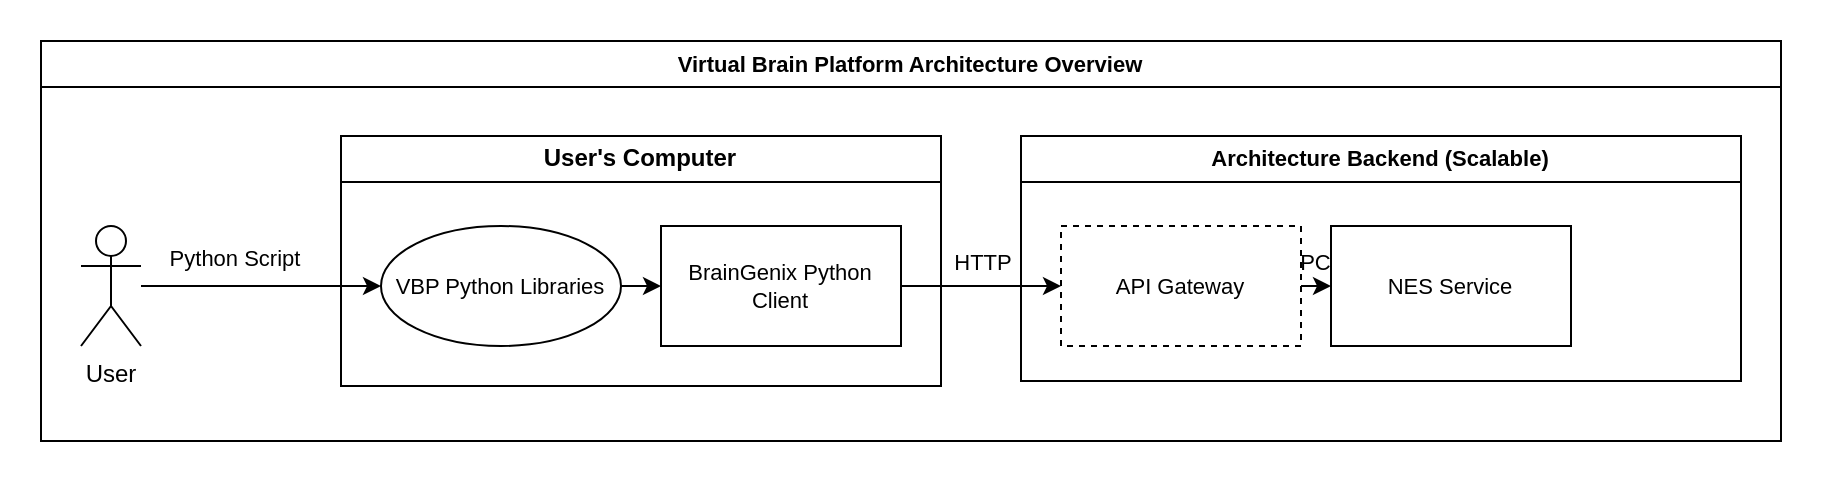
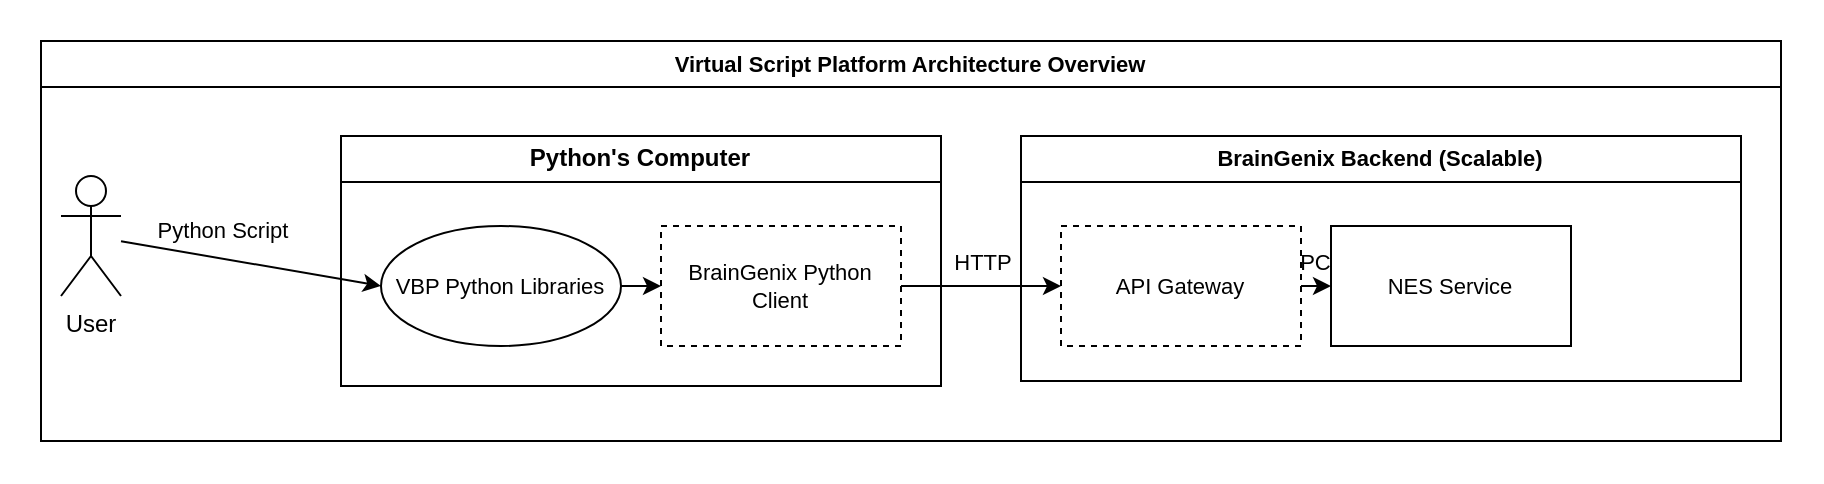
(911, 65) -> (911, 65)
(641, 159) -> (641, 159)
(1381, 159) -> (1381, 159)
(111, 286) -> (91, 236)
(781, 286) -> (781, 286)
